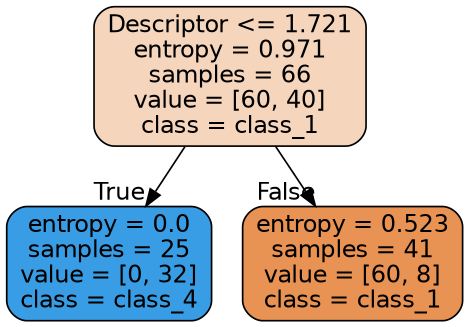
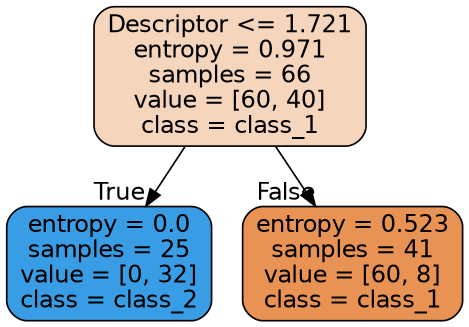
(109, 264) -> (109, 264)
